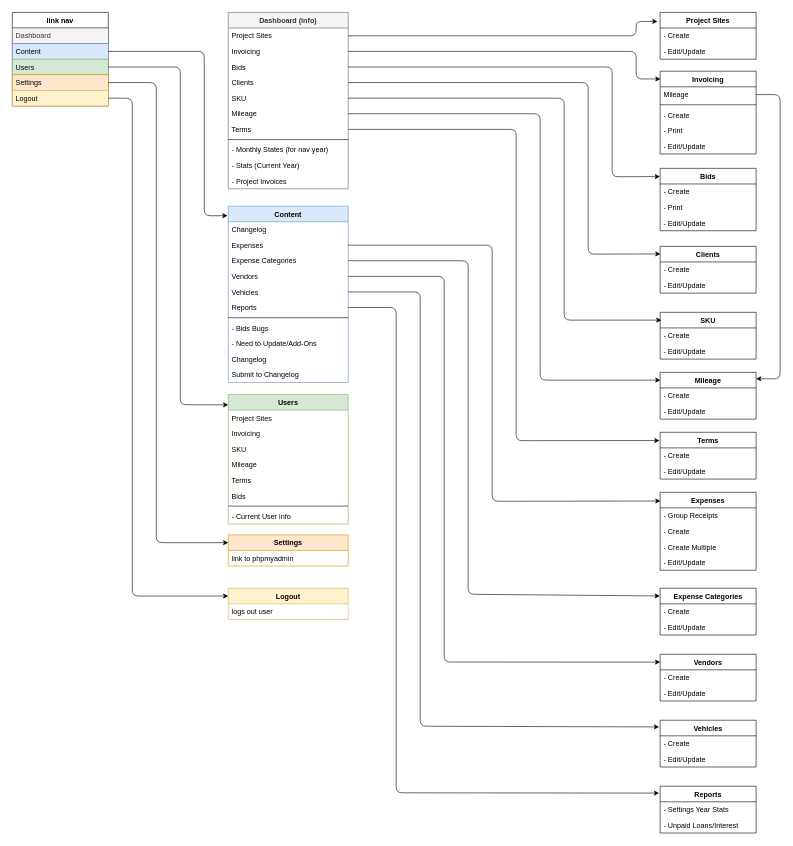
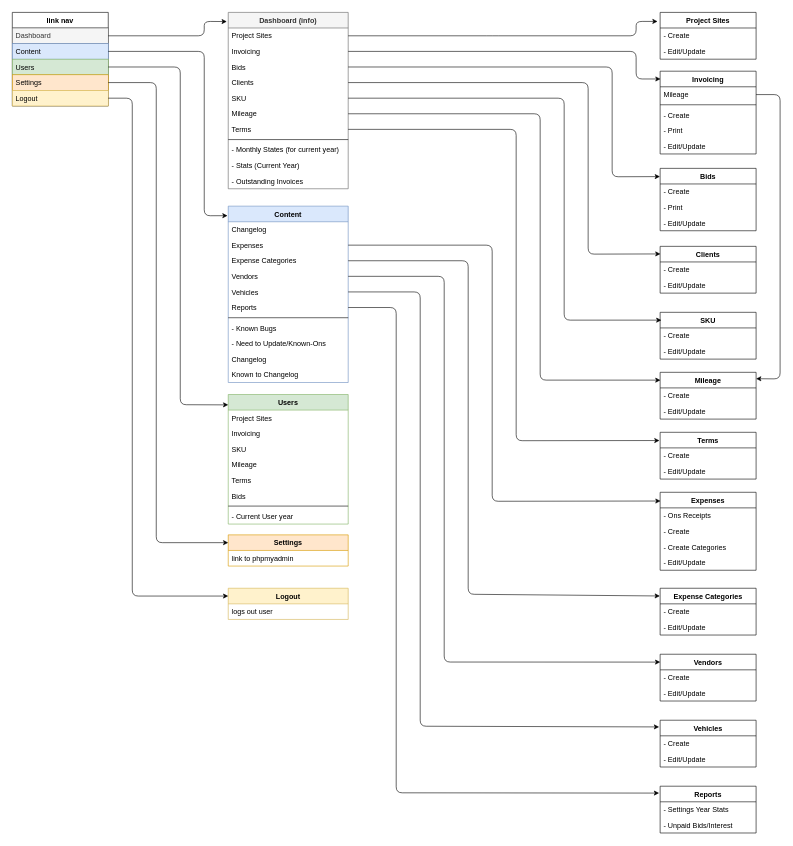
none -> (205, 23)
(288, 150) -> (297, 150)
(265, 181) -> (272, 181)
(251, 328) -> (254, 328)
(277, 344) -> (281, 344)
(266, 375) -> (265, 375)
(693, 516) -> (689, 516)
(266, 517) -> (267, 517)
(693, 547) -> (699, 547)
(707, 826) -> (704, 826)
